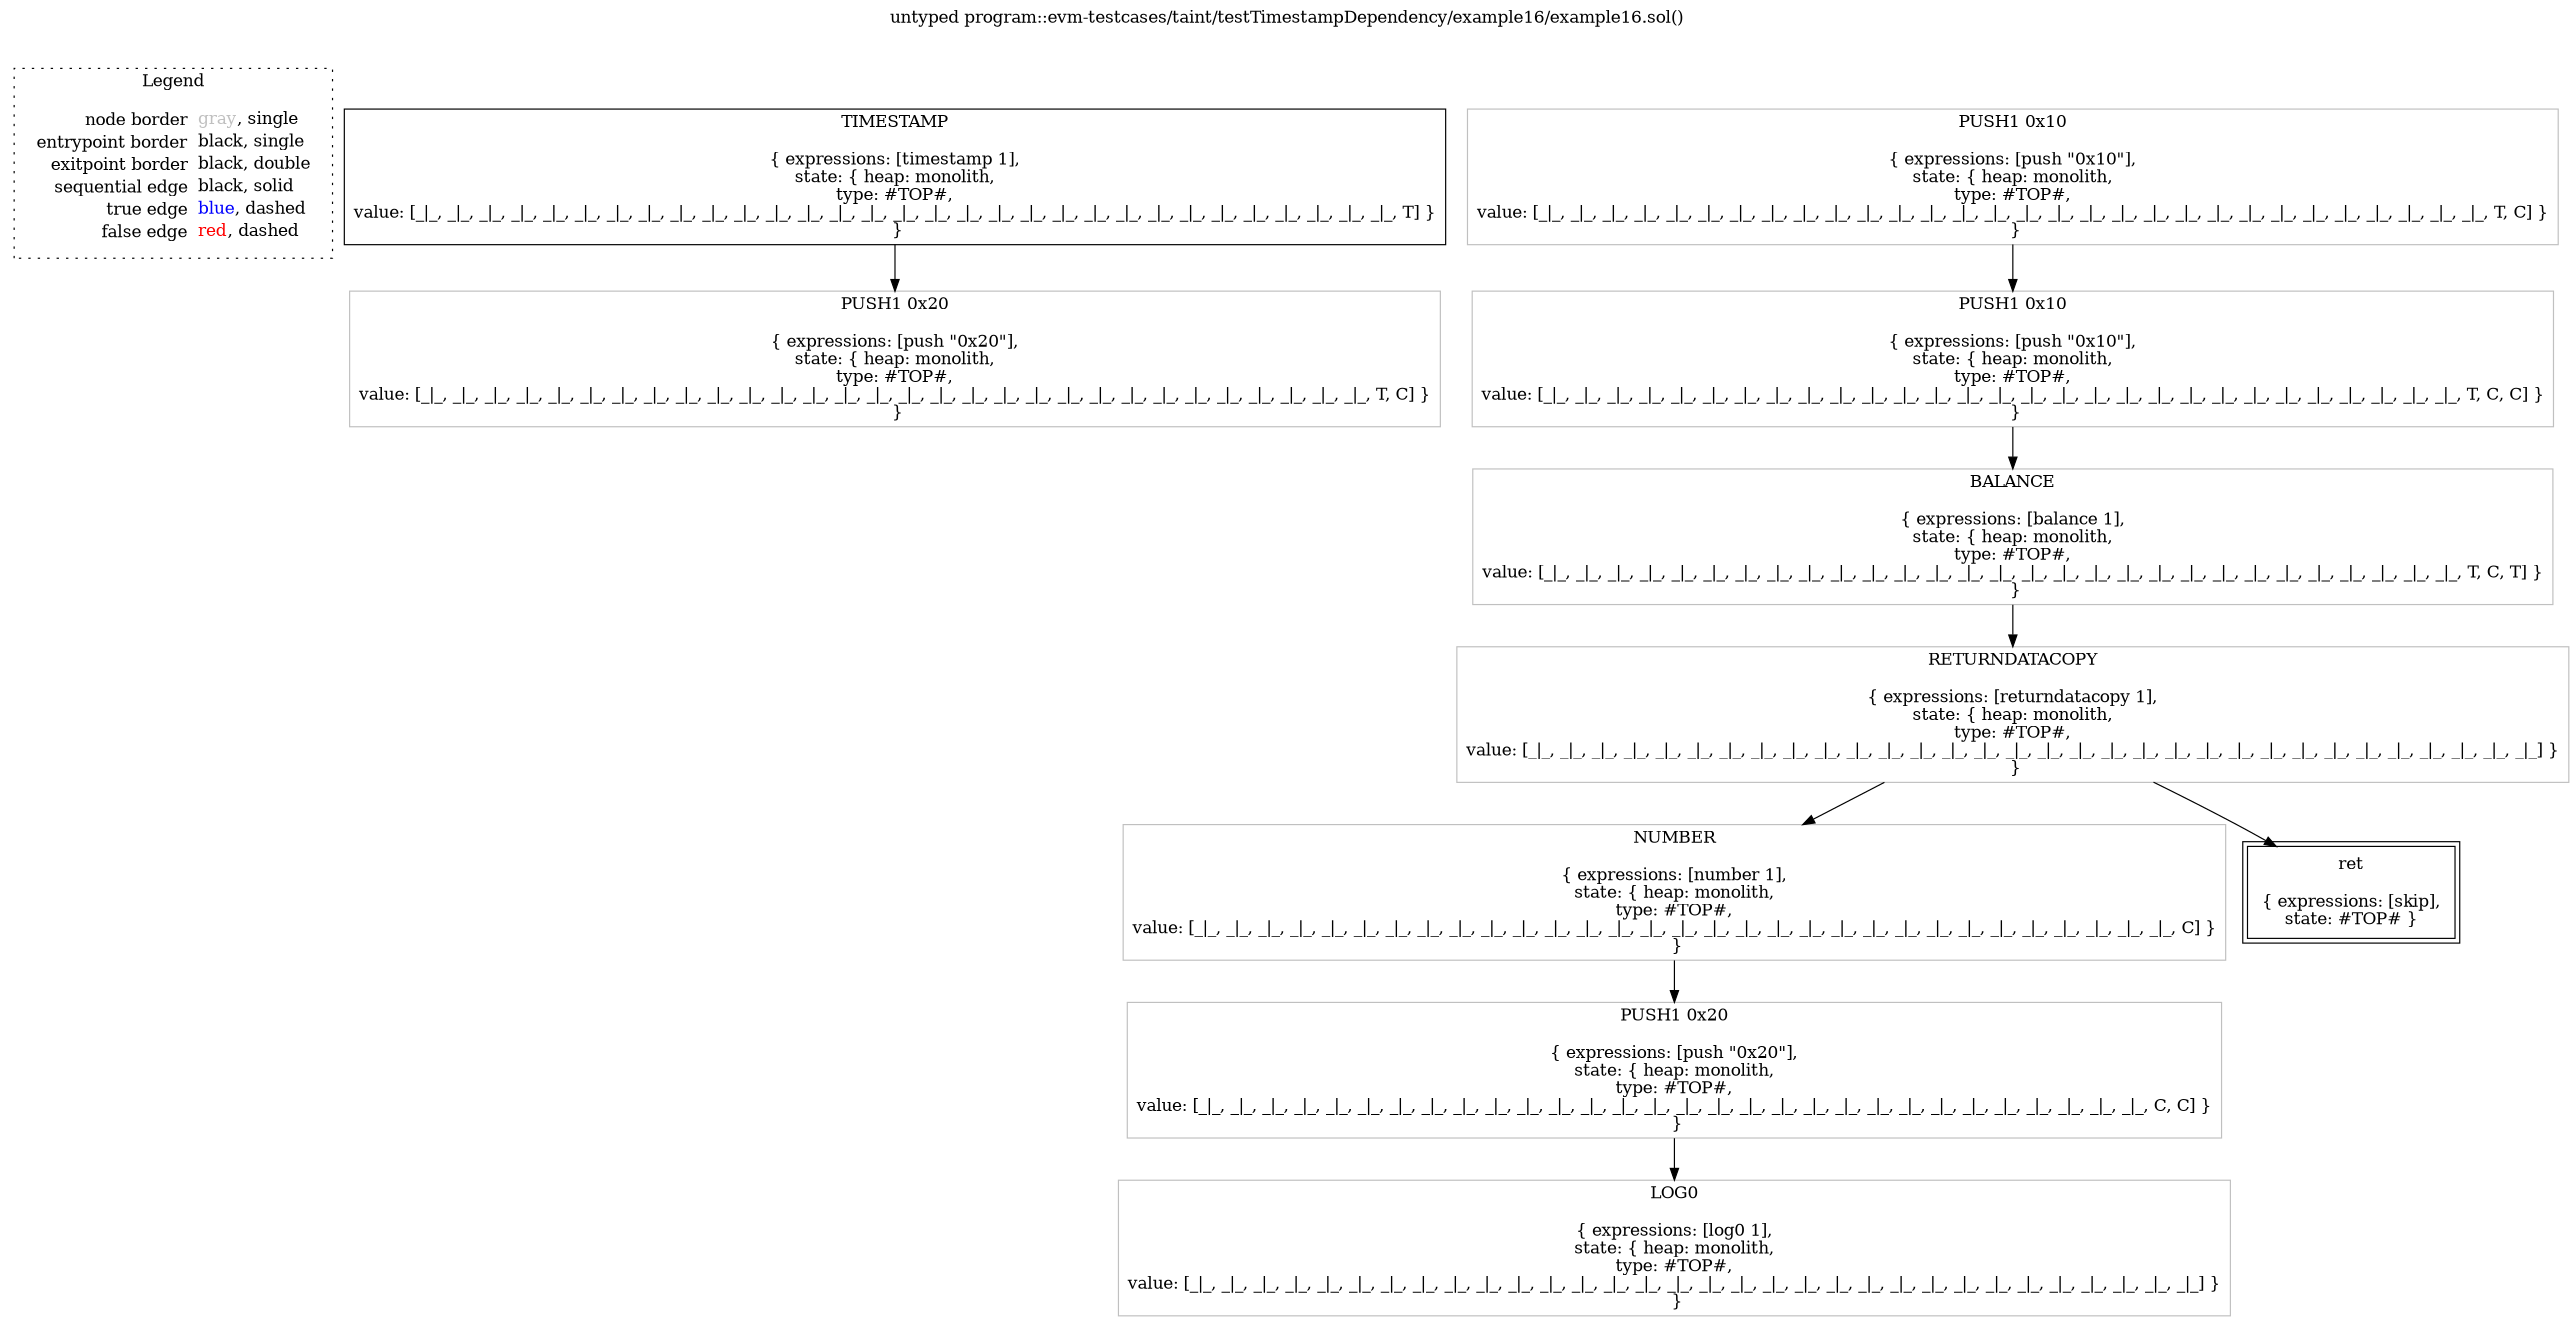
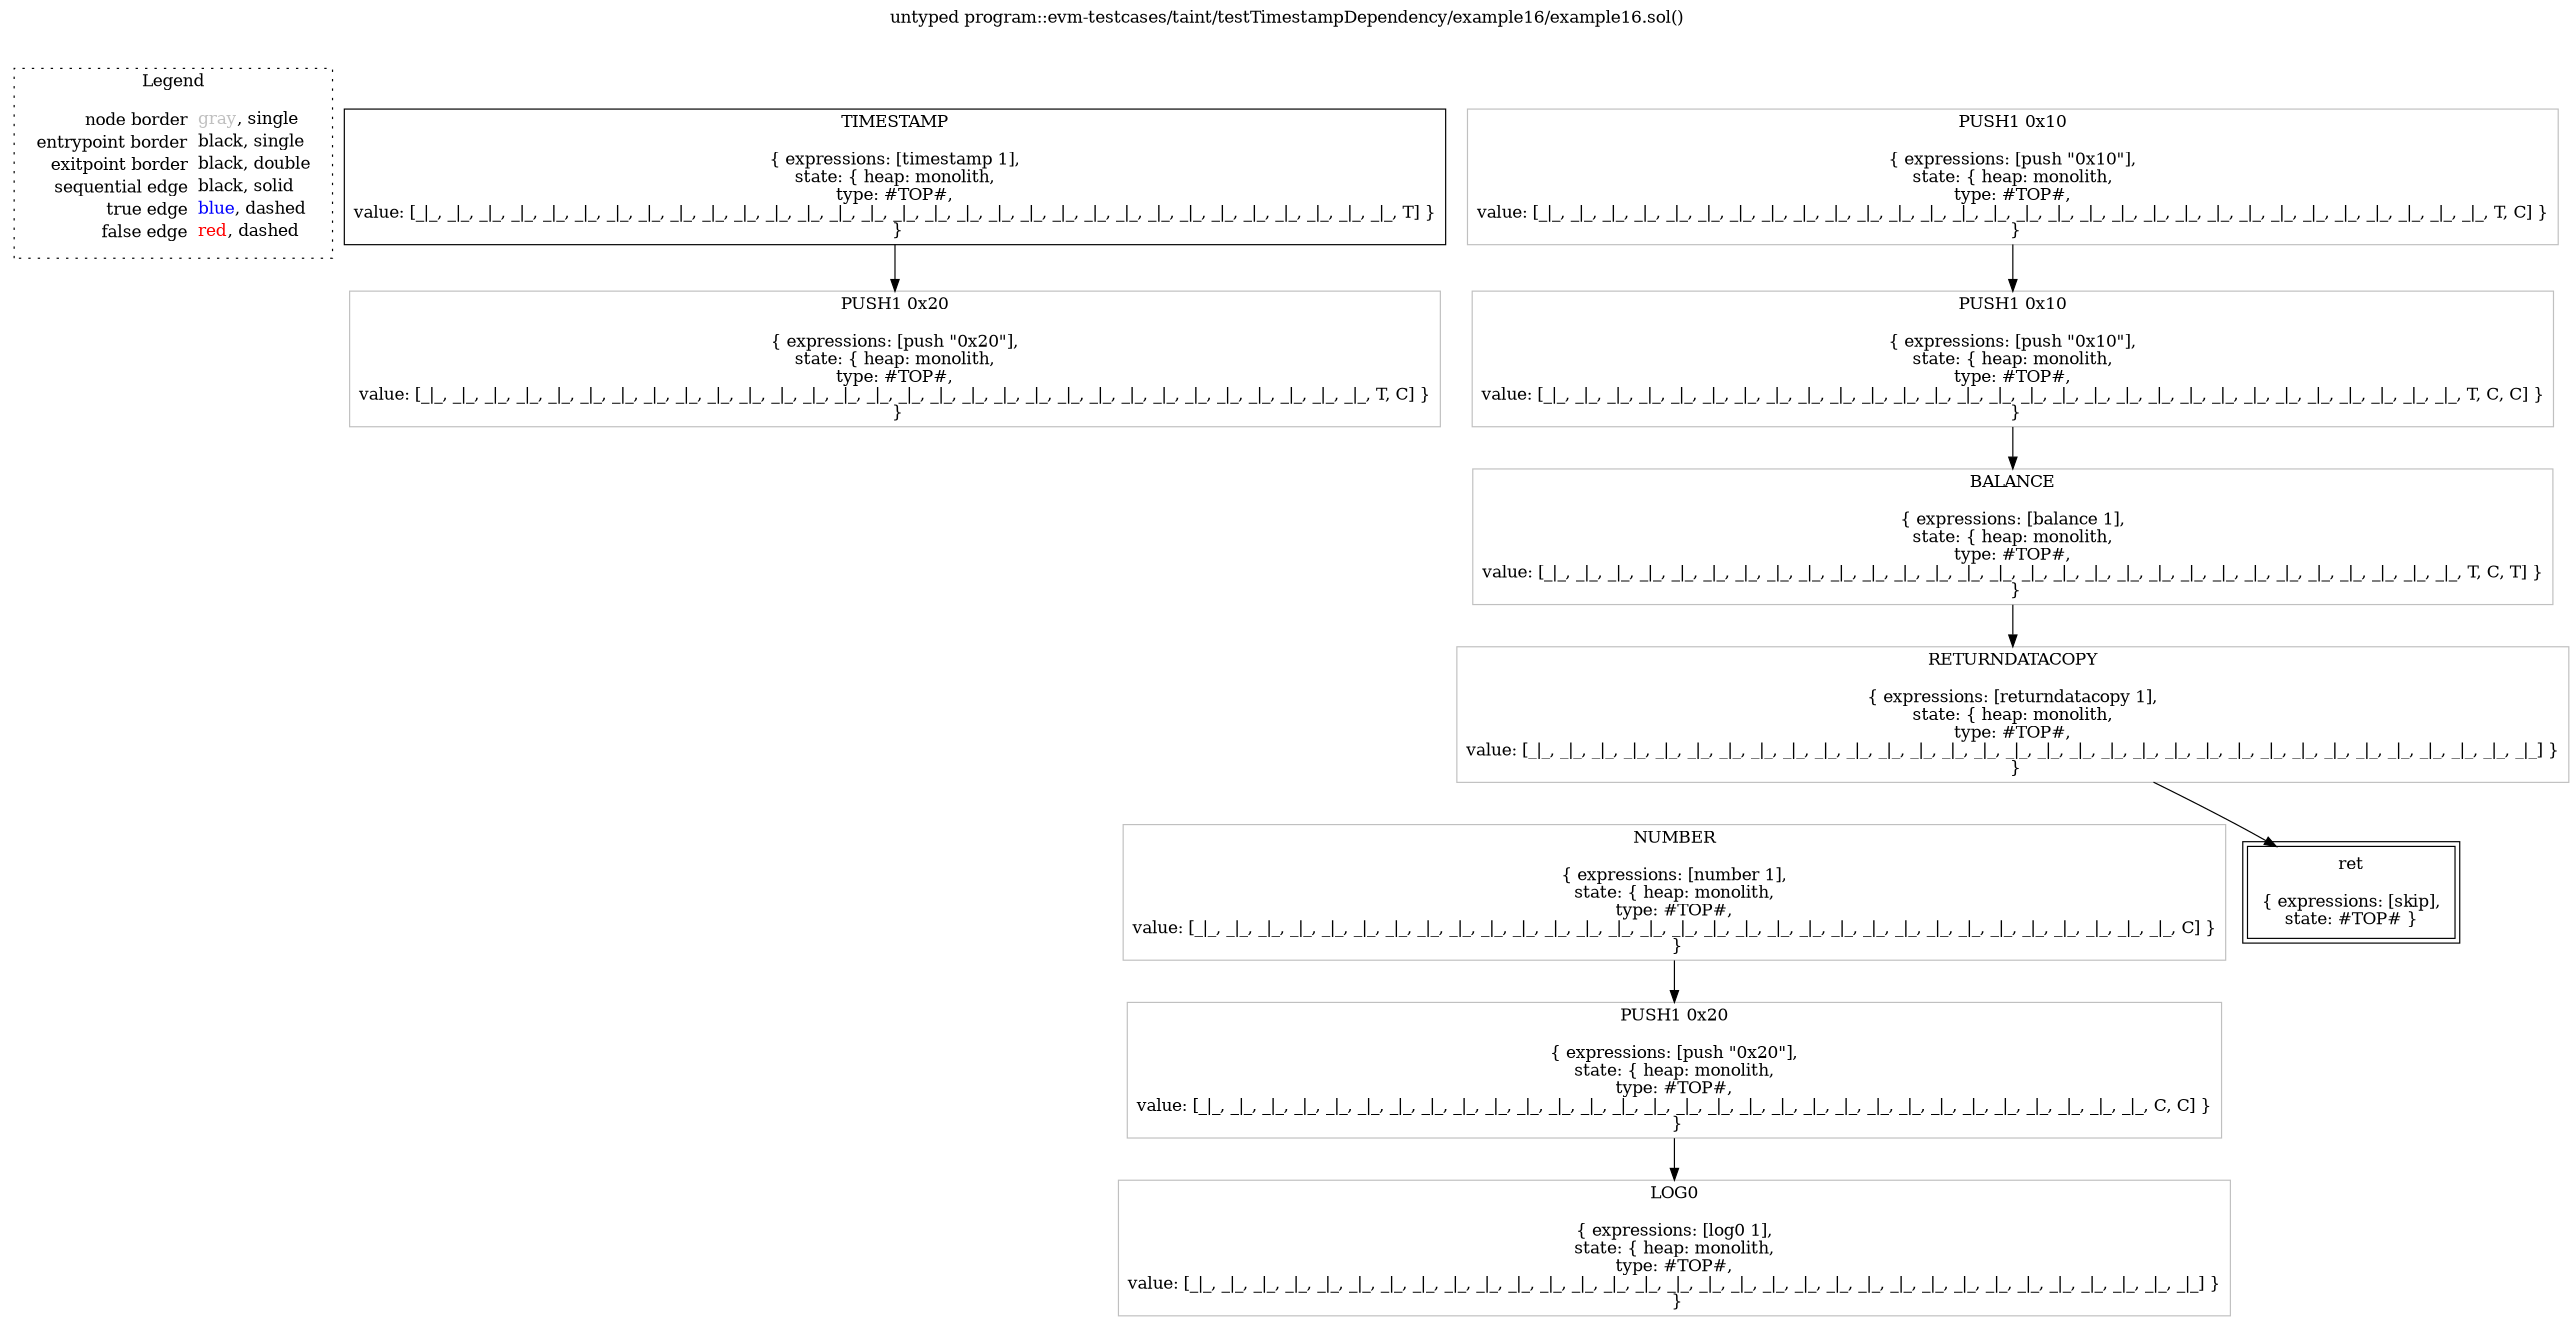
(1849, 801) -> none
